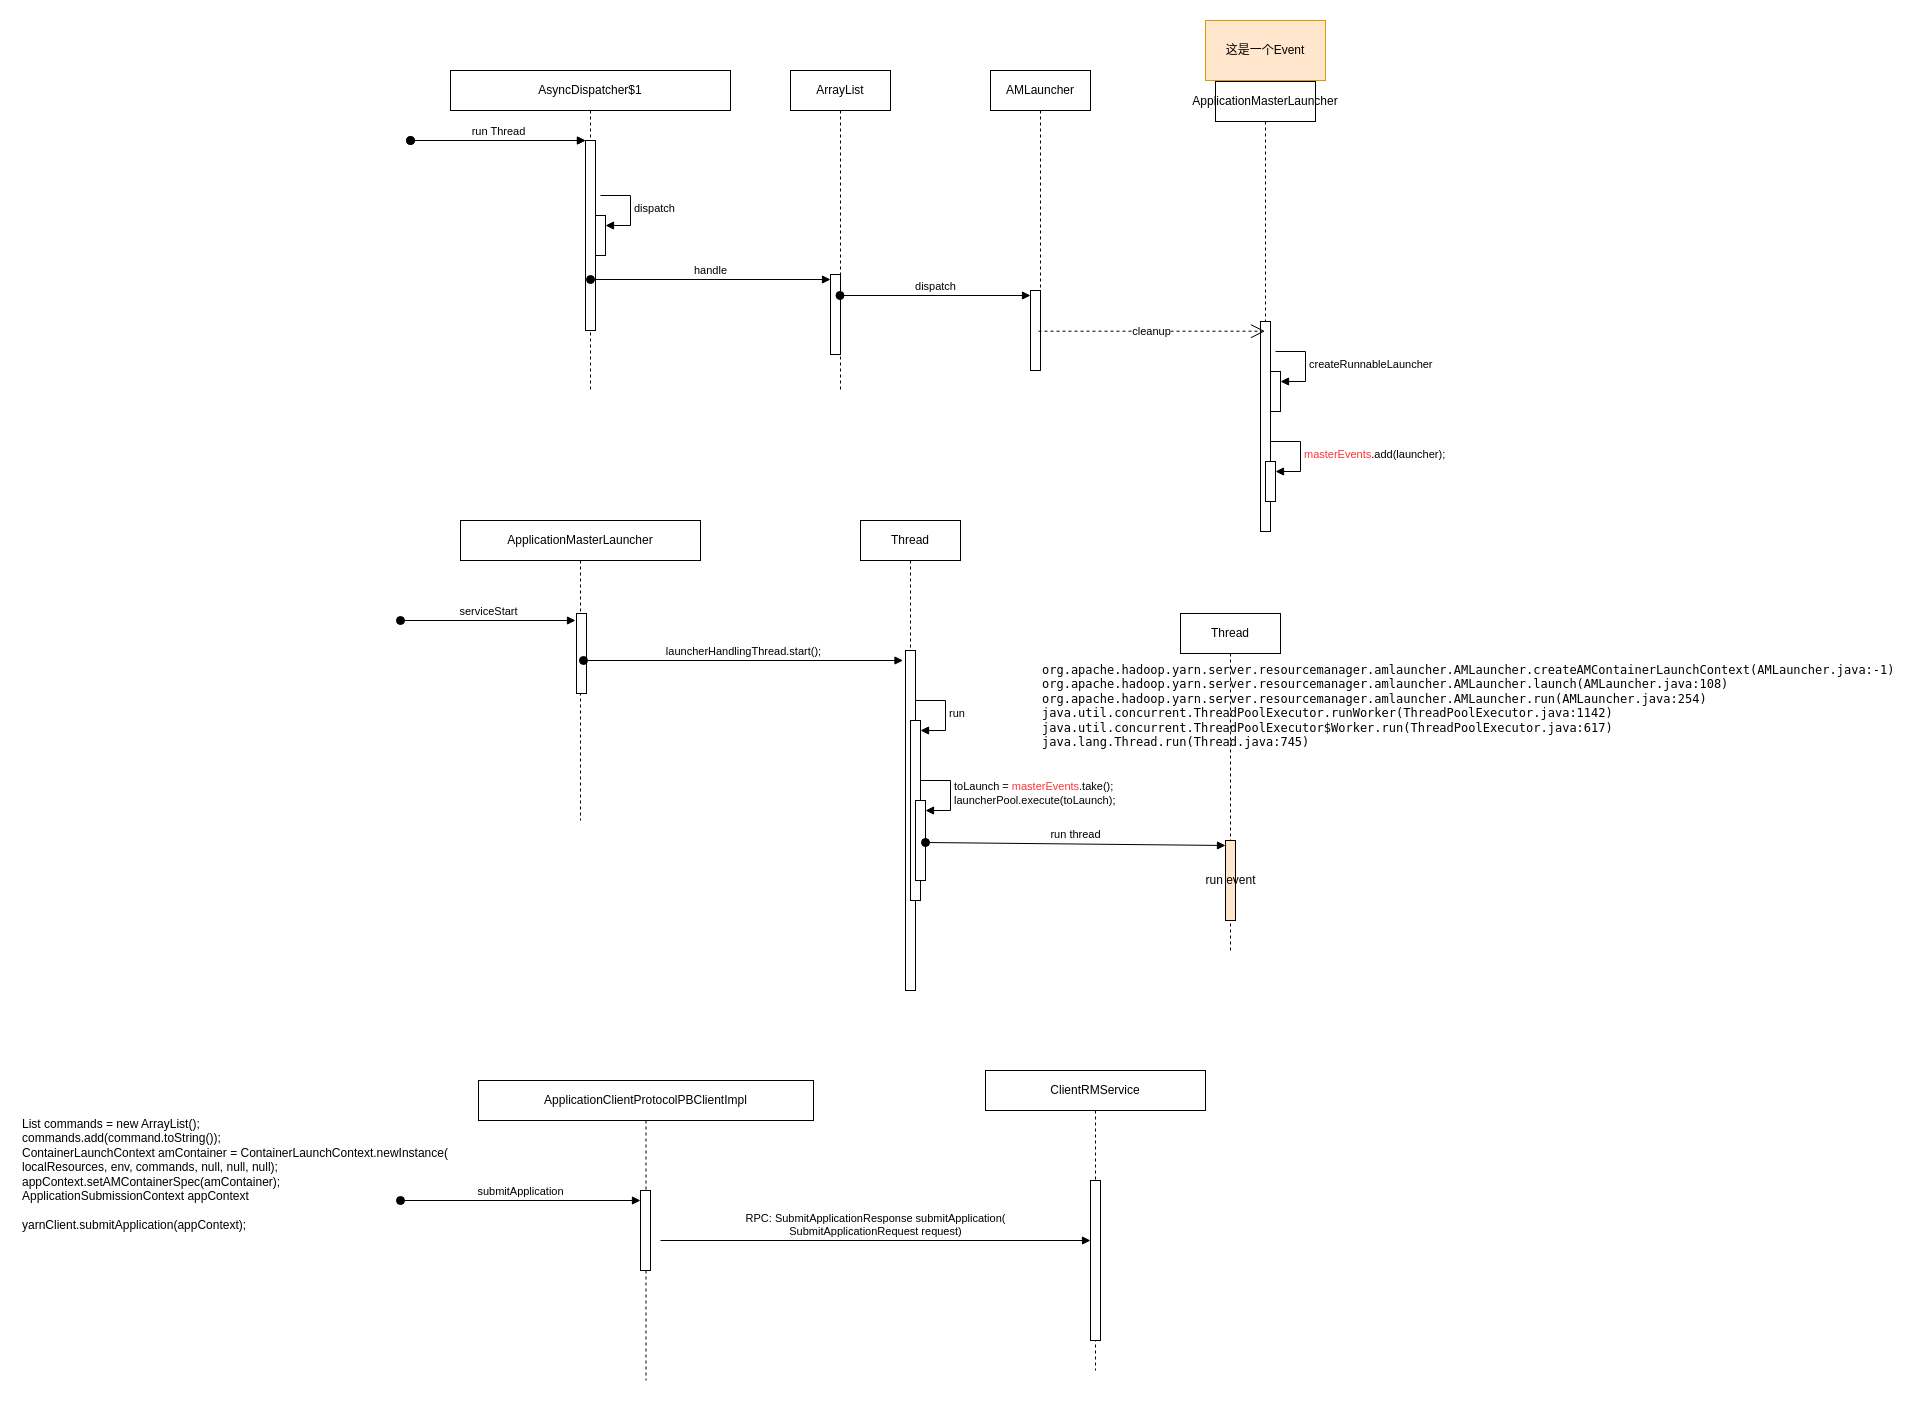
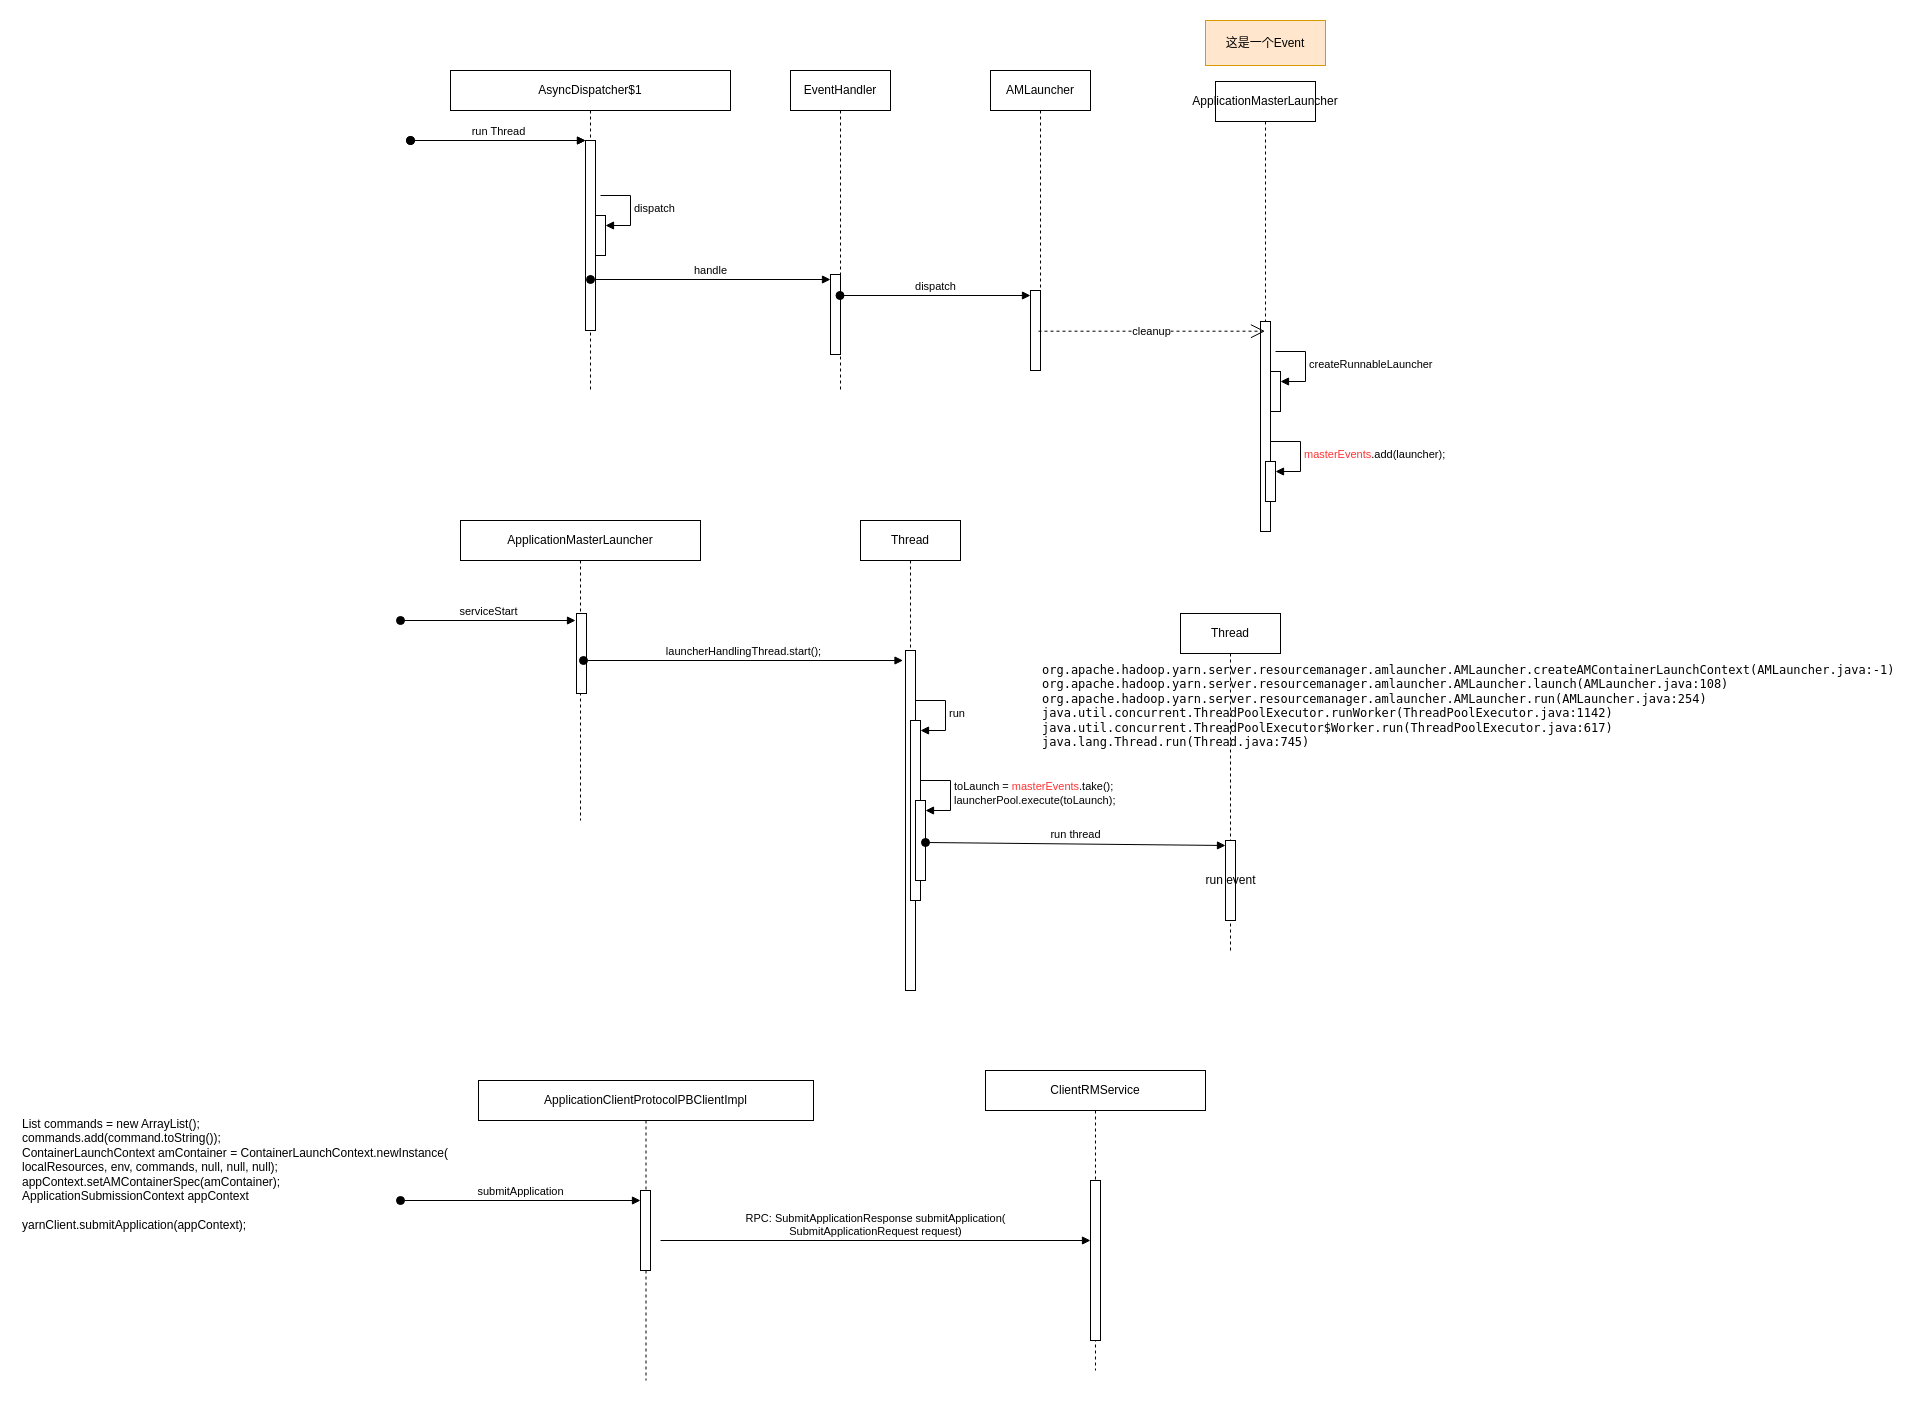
(1266, 51) -> (1266, 43)
(841, 91) -> (841, 91)
(1231, 881) -> (1231, 881)
